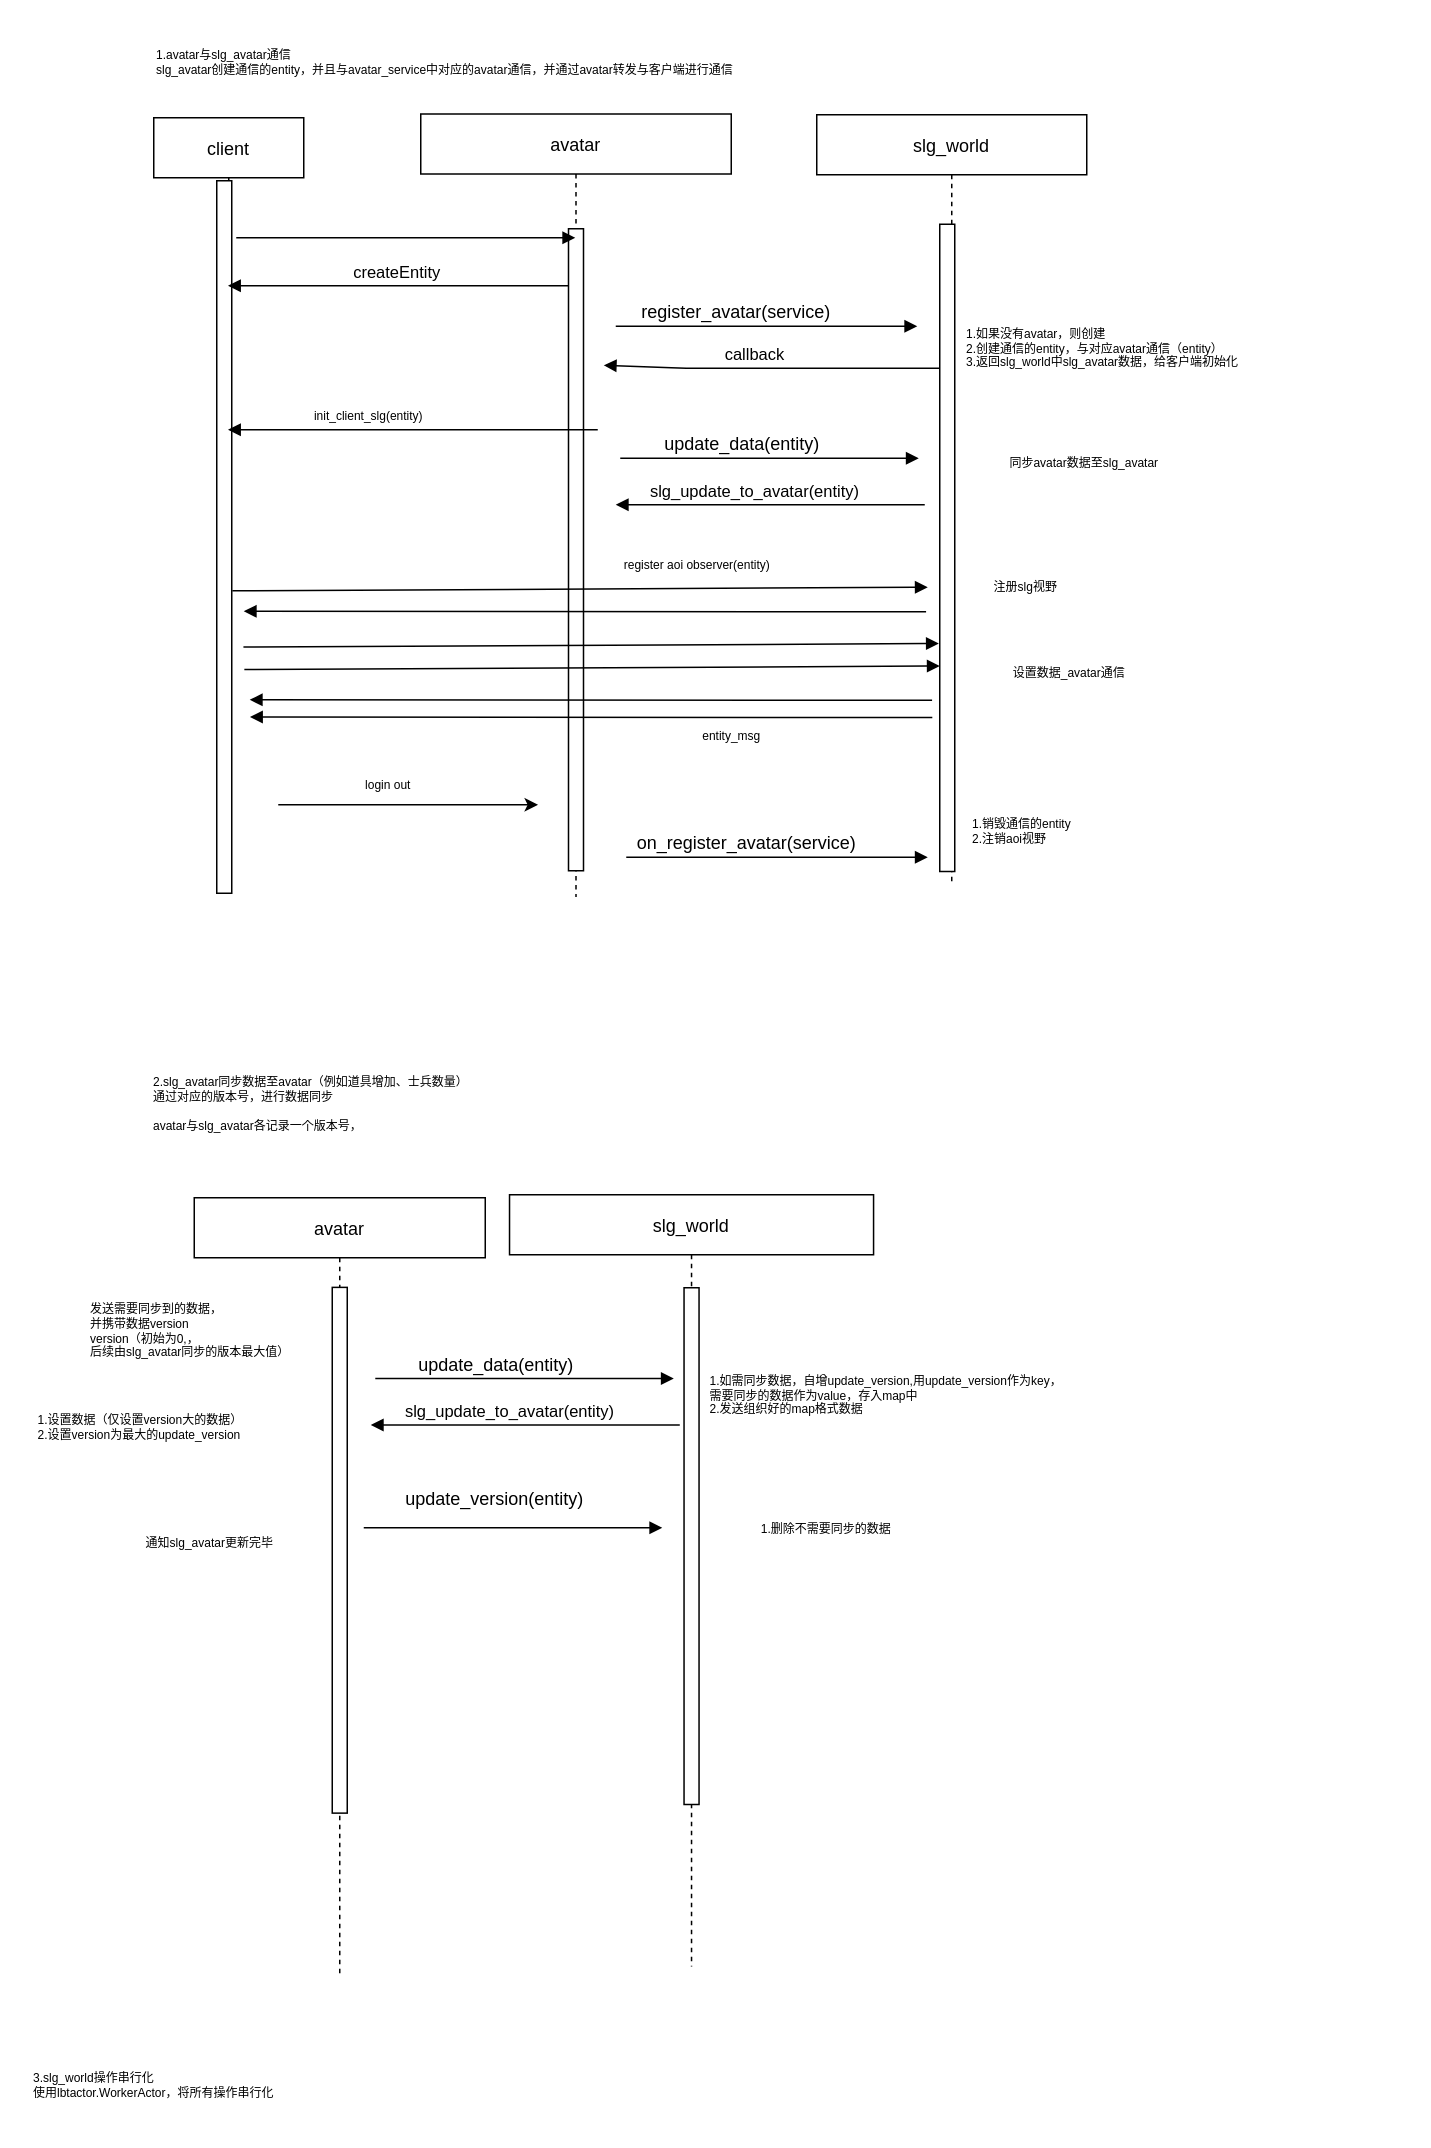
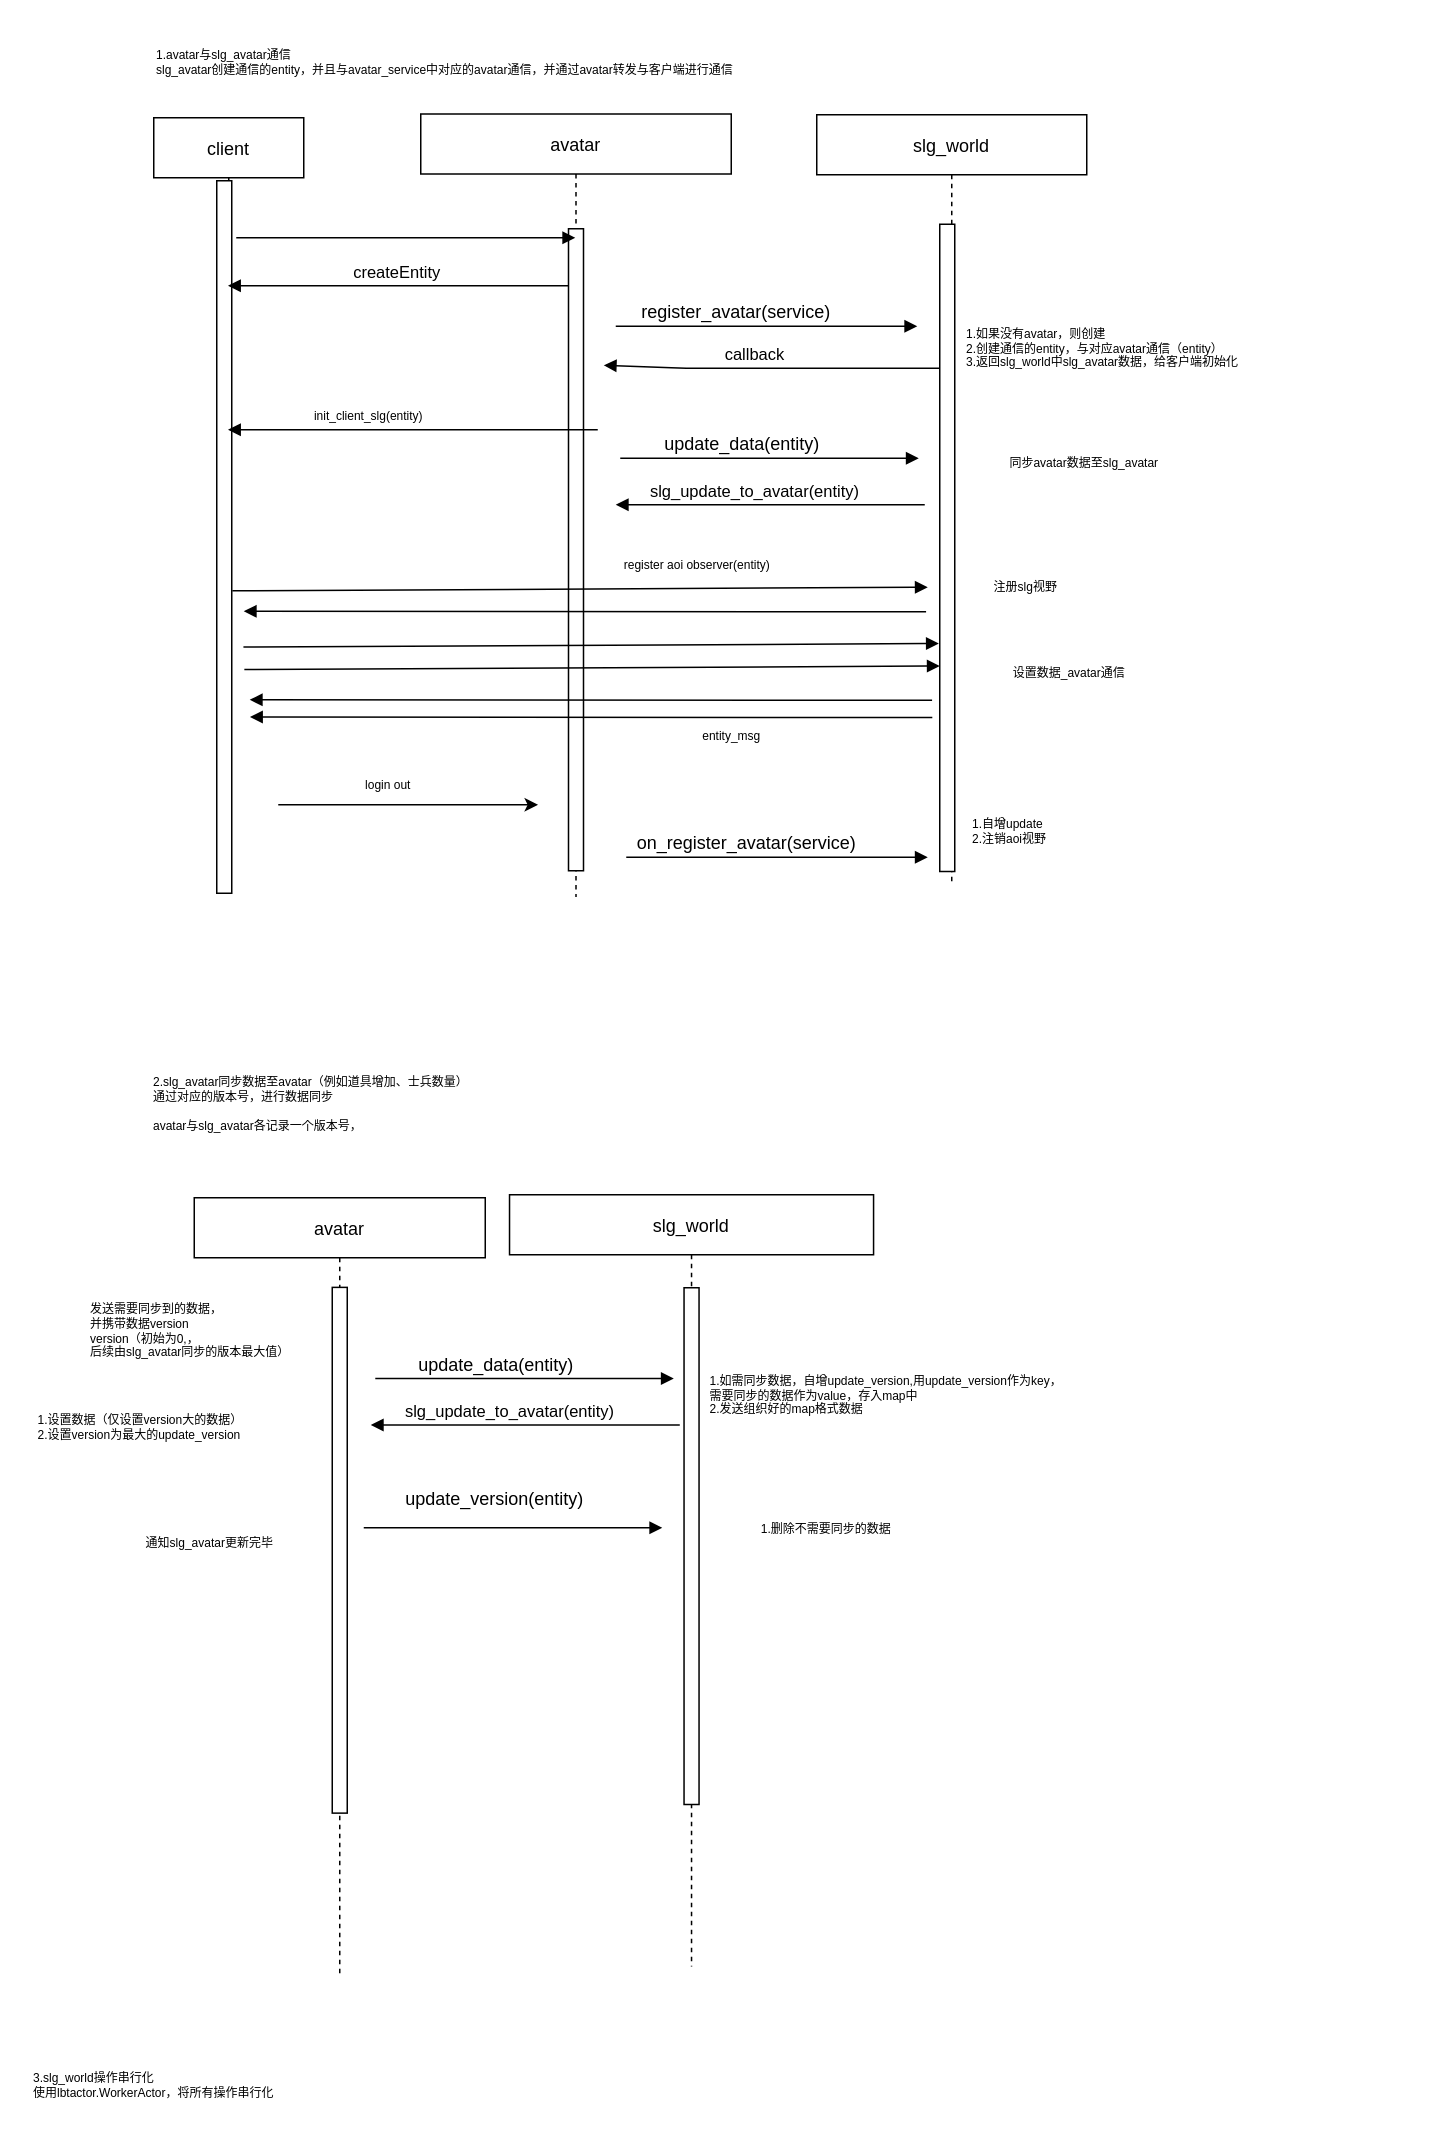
(1027, 832) -> (1010, 832)
